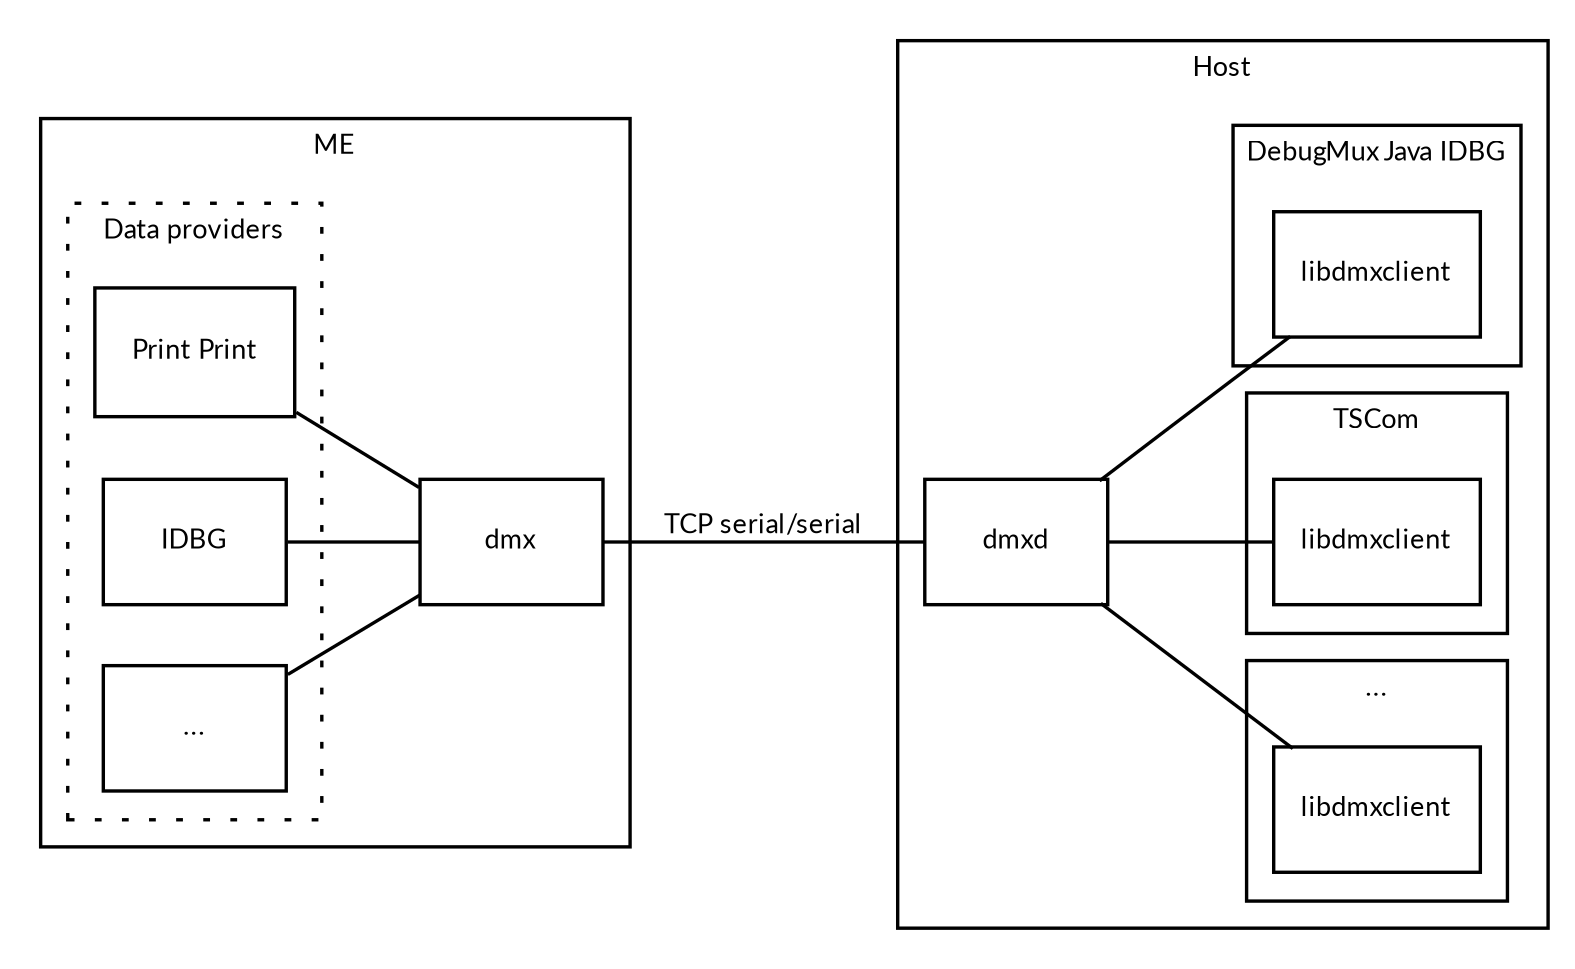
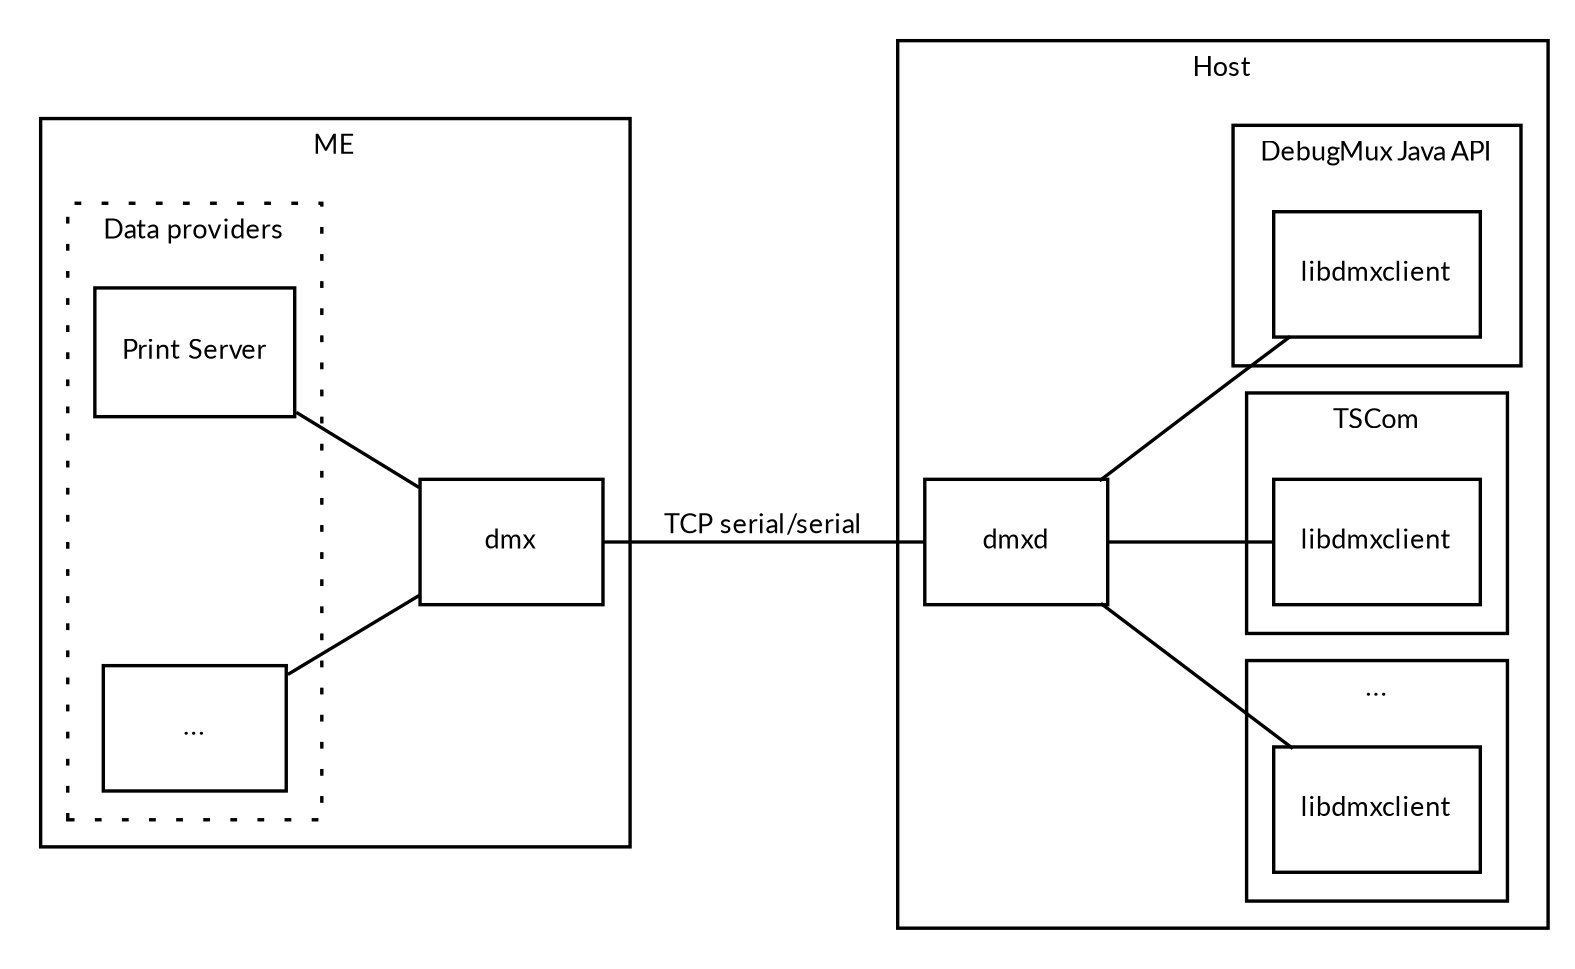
(1377, 154) -> (1377, 154)
(195, 352) -> (195, 352)
(195, 542) -> none
